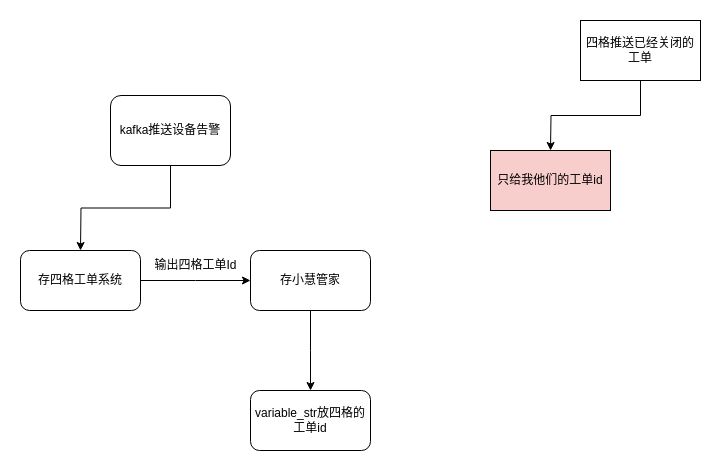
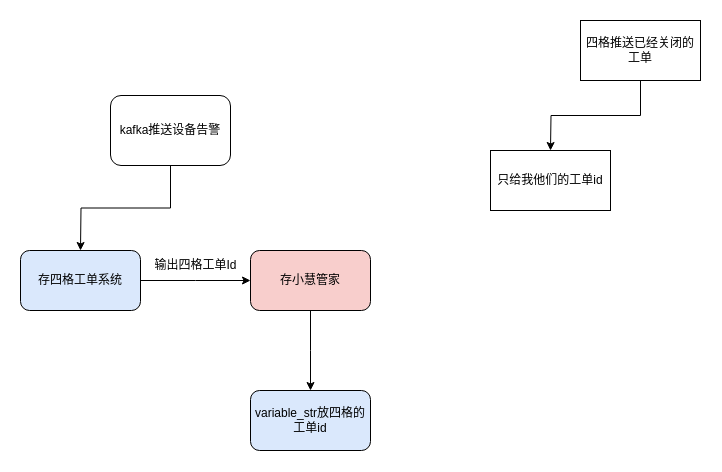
(551, 181) -> (551, 181)
(81, 281) -> (81, 281)
(311, 281) -> (311, 281)
(311, 421) -> (311, 421)
